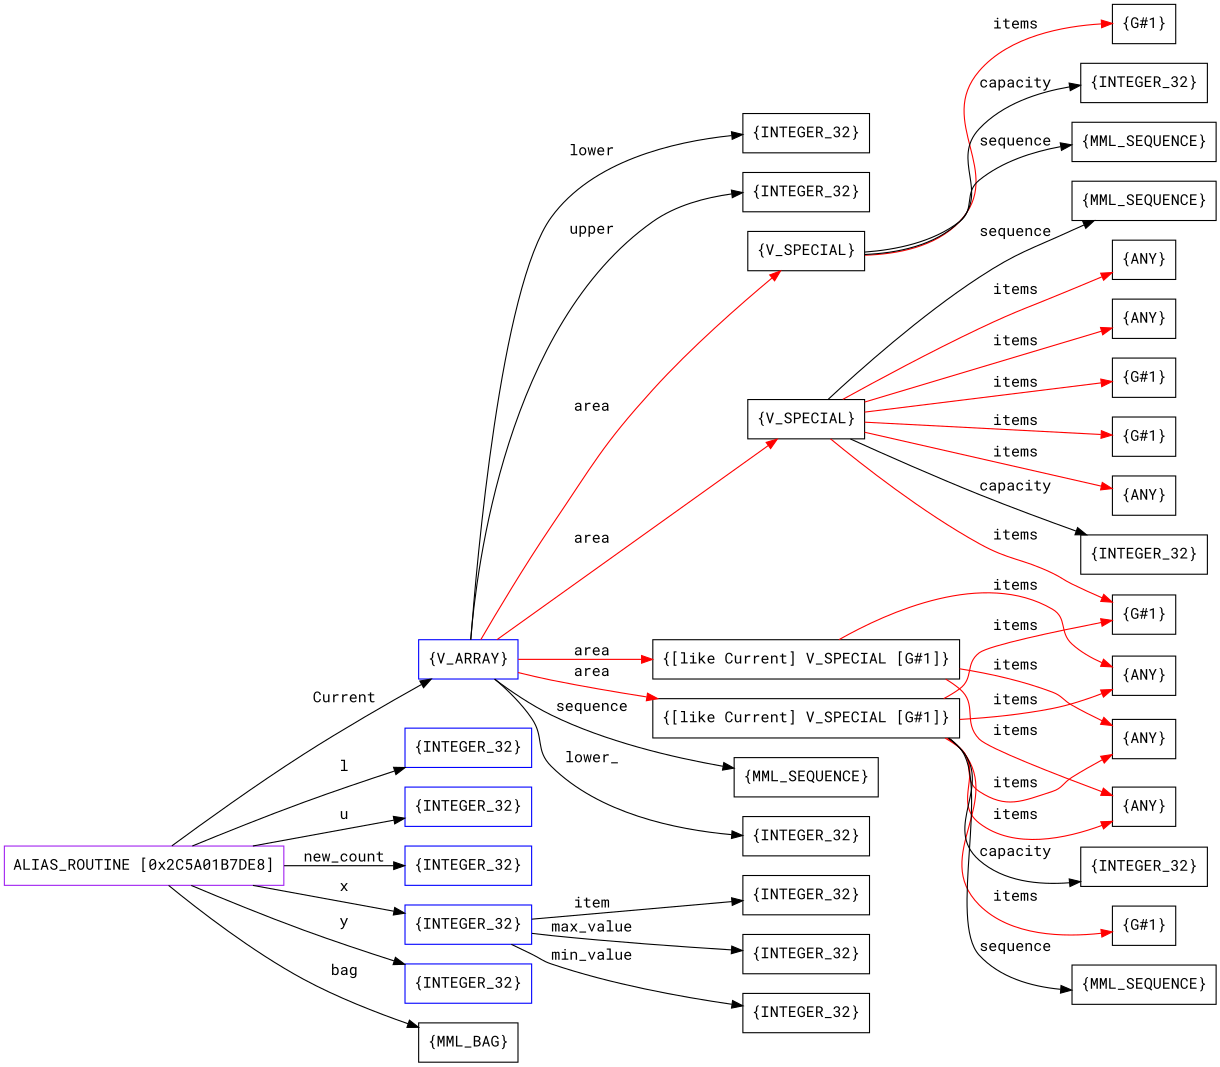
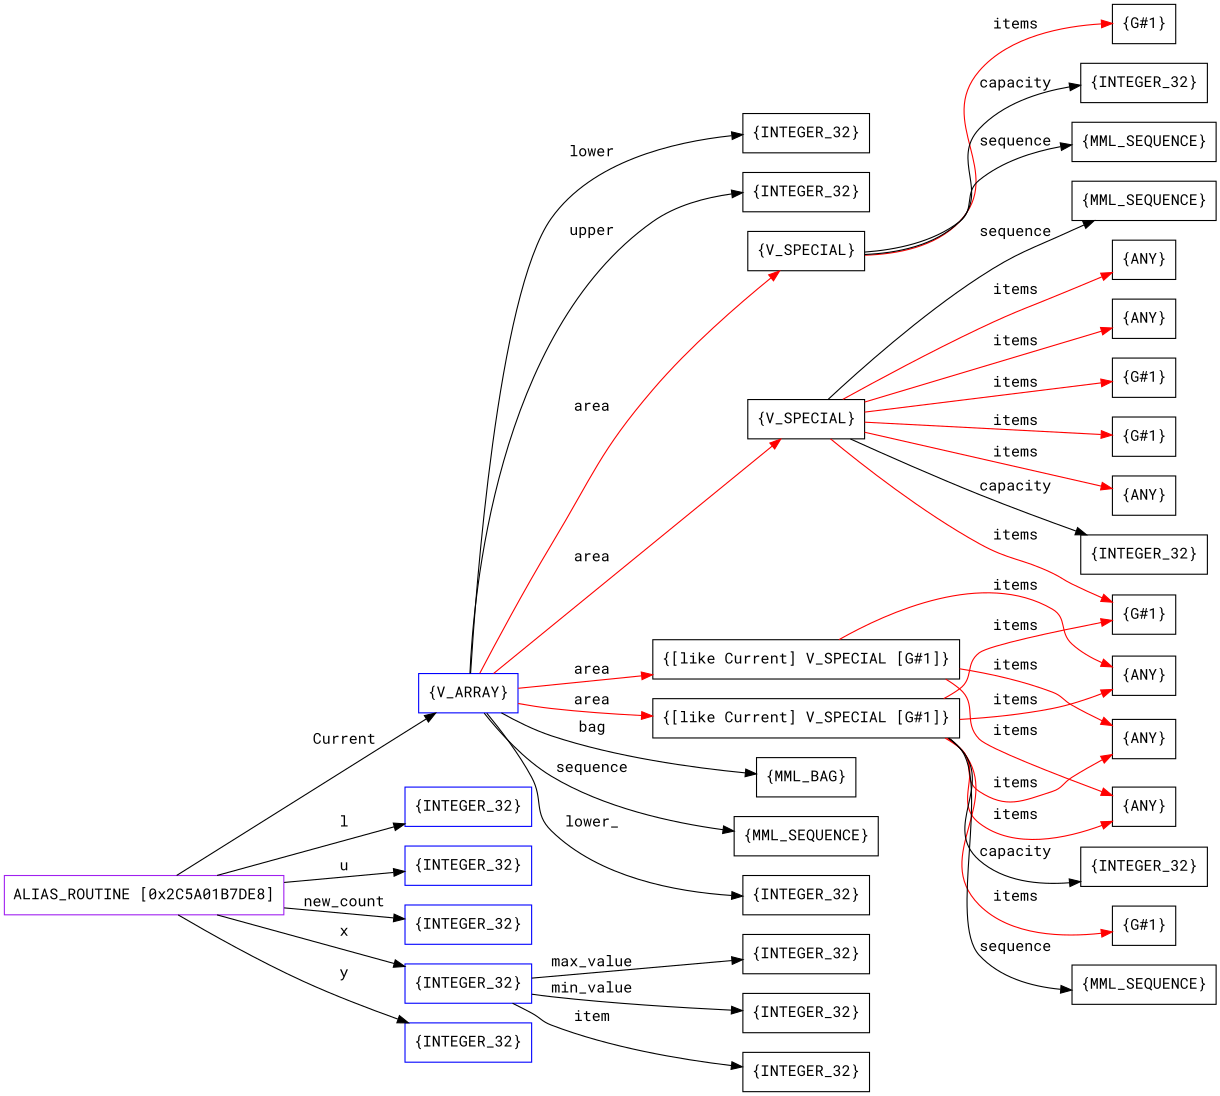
(281, 967) -> (620, 754)
